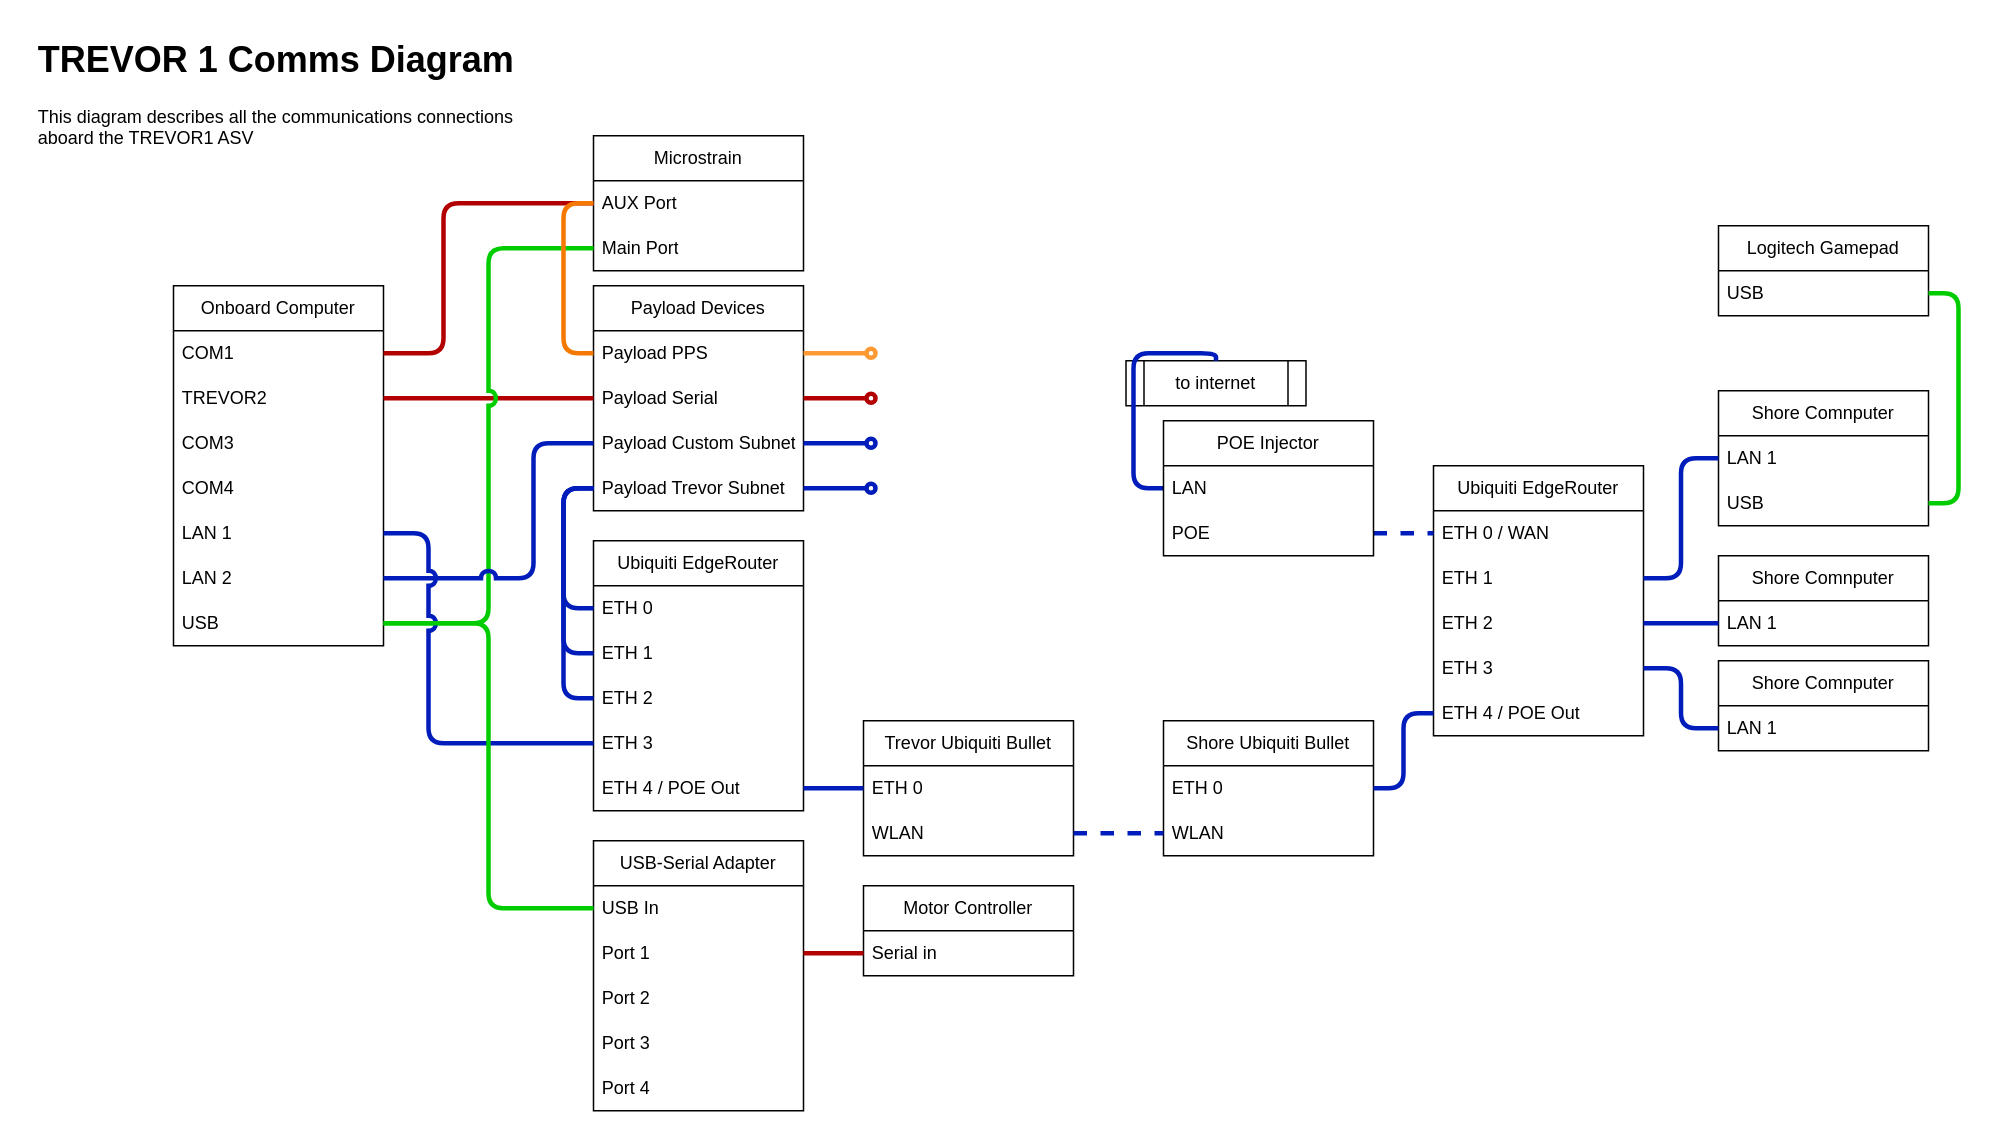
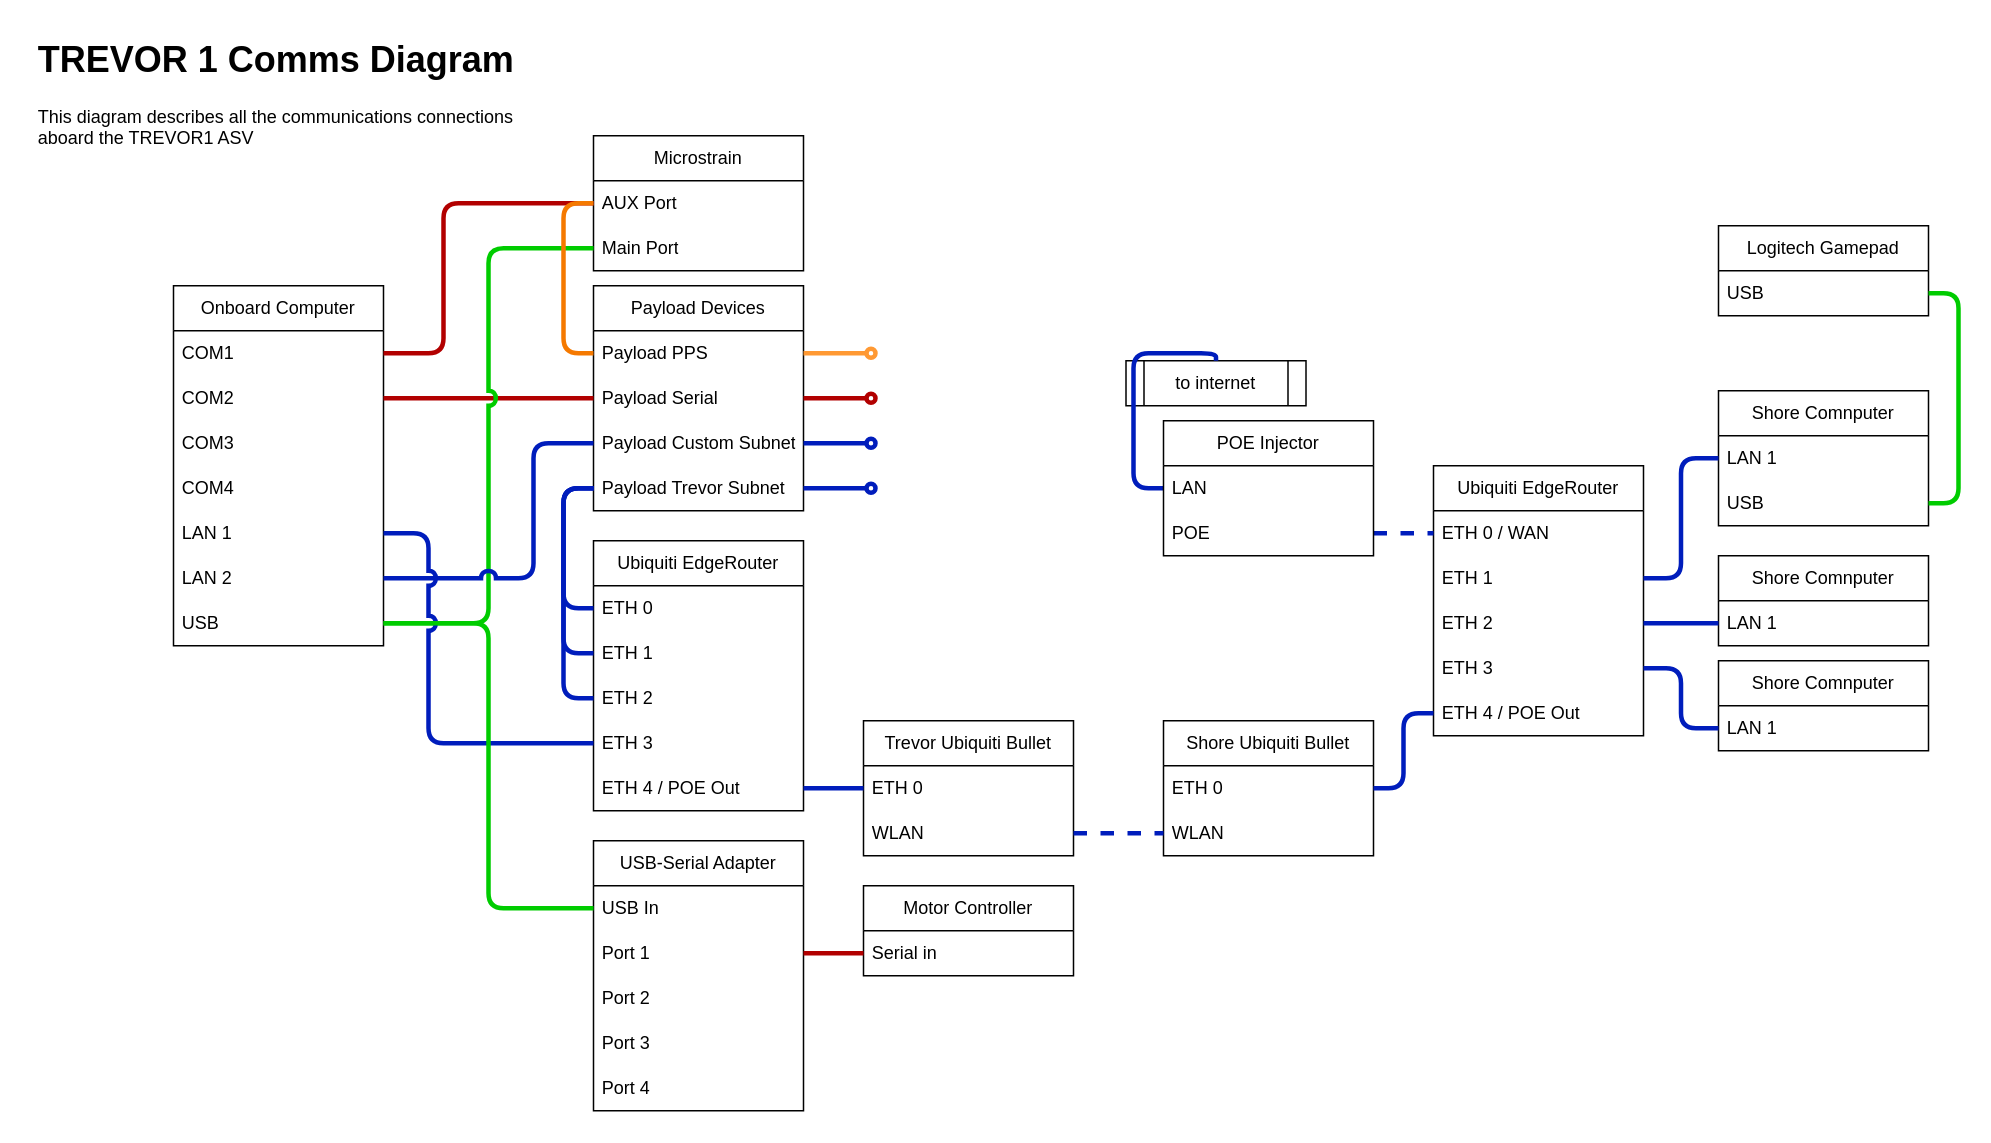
(218, 398) -> (202, 398)
